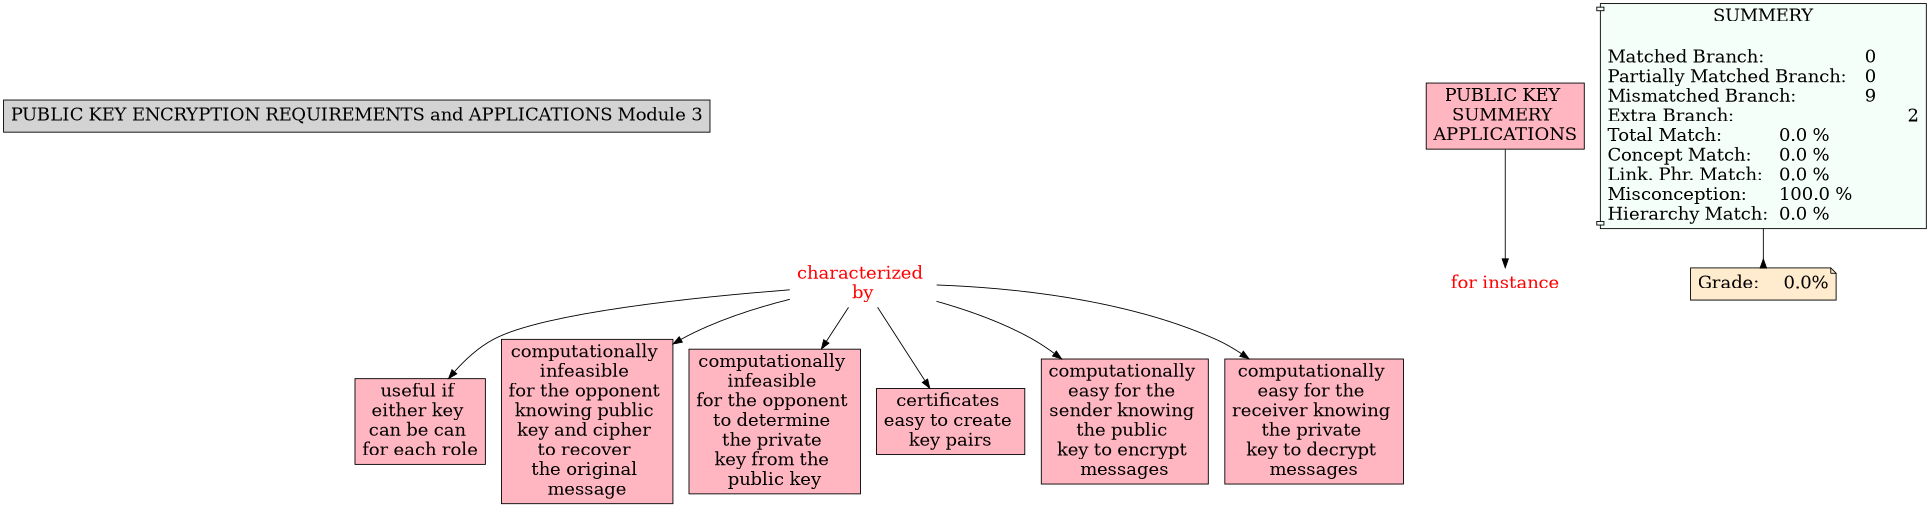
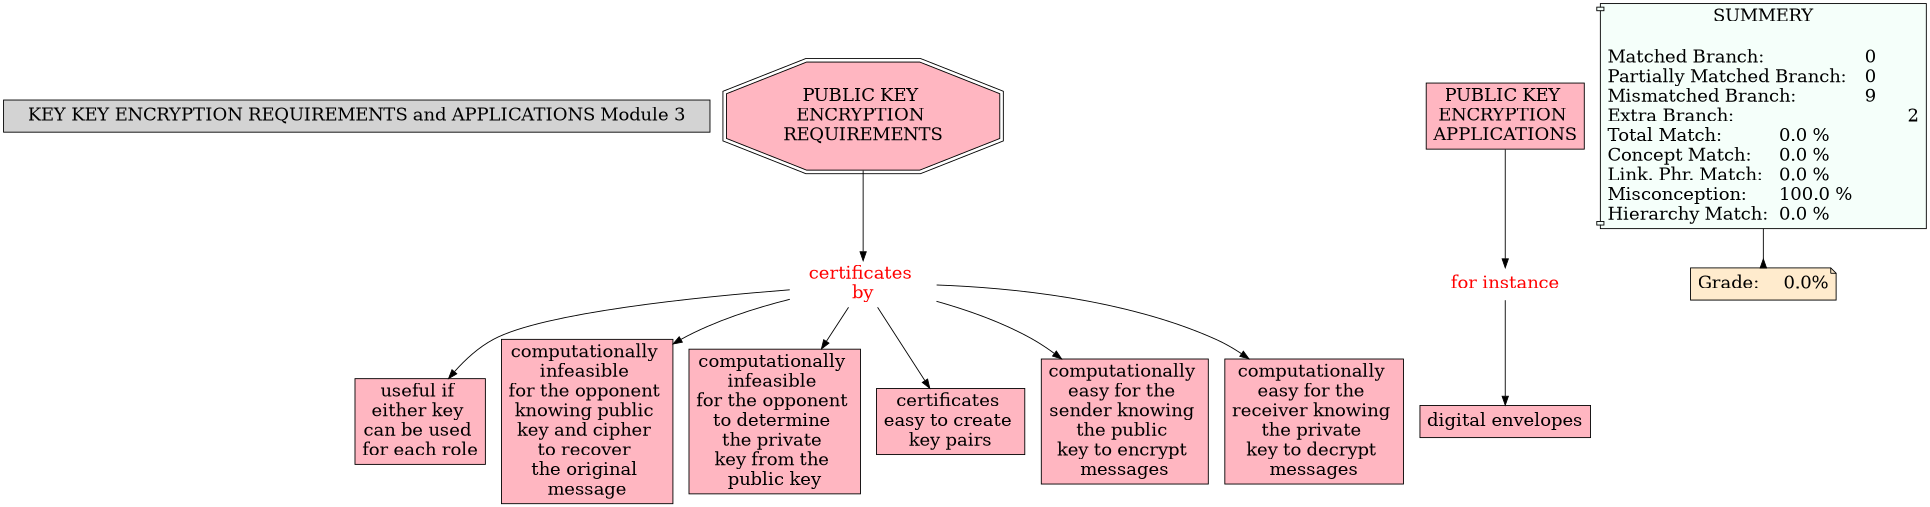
(357, 116) -> (357, 116)
none -> (863, 116)
(1505, 116) -> (1505, 116)
(863, 284) -> (863, 284)
(420, 422) -> (420, 422)
none -> (1505, 422)
